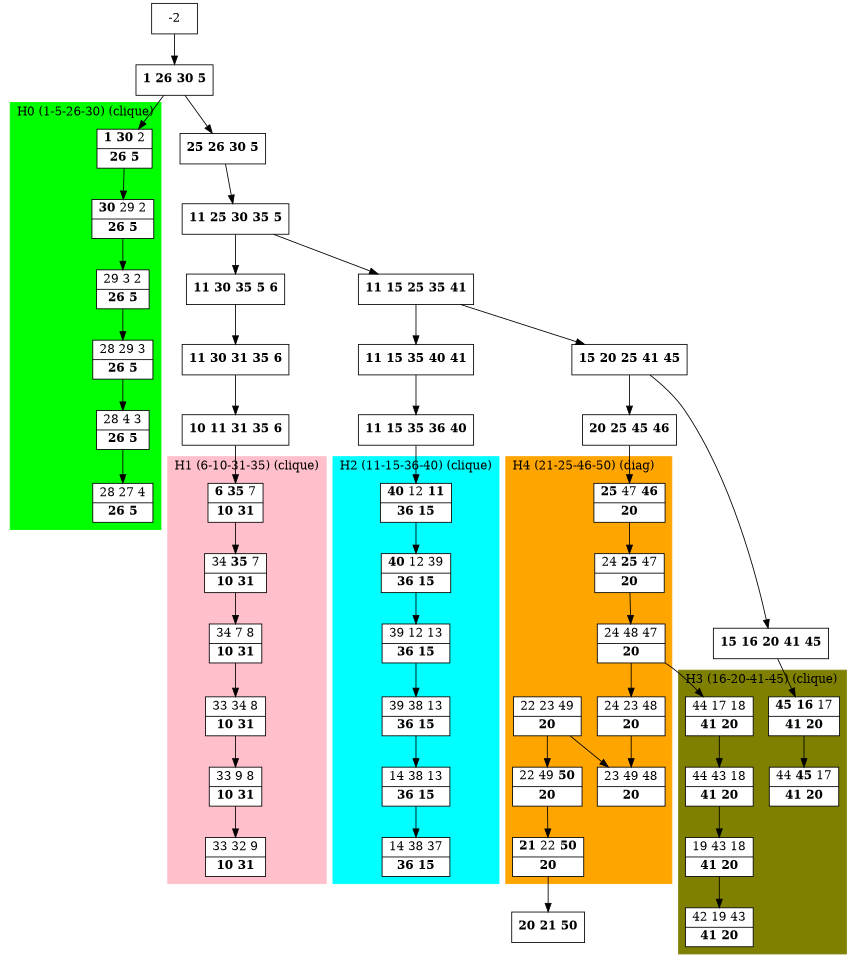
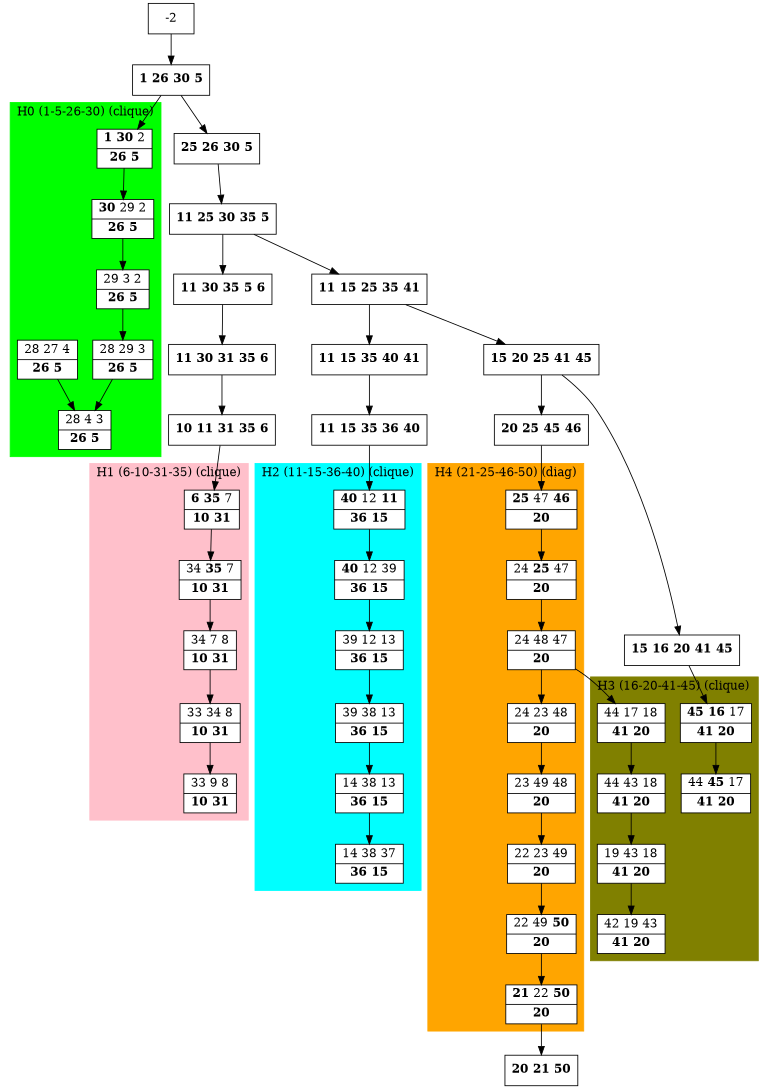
(123, 462) -> (64, 391)
(586, 749) -> (541, 824)
(236, 857) -> none
